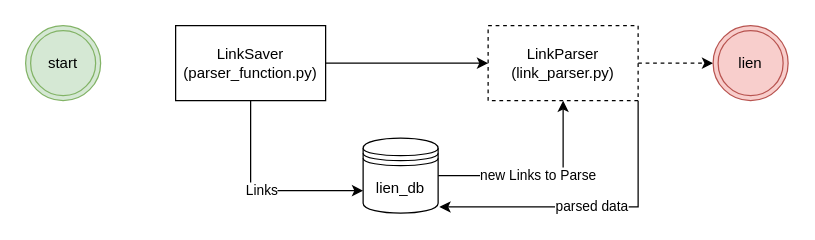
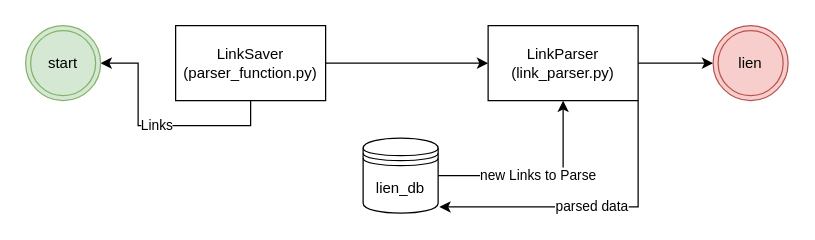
(563, 63) -> (563, 63)
(671, 63) -> (671, 63)
(303, 191) -> (150, 126)
